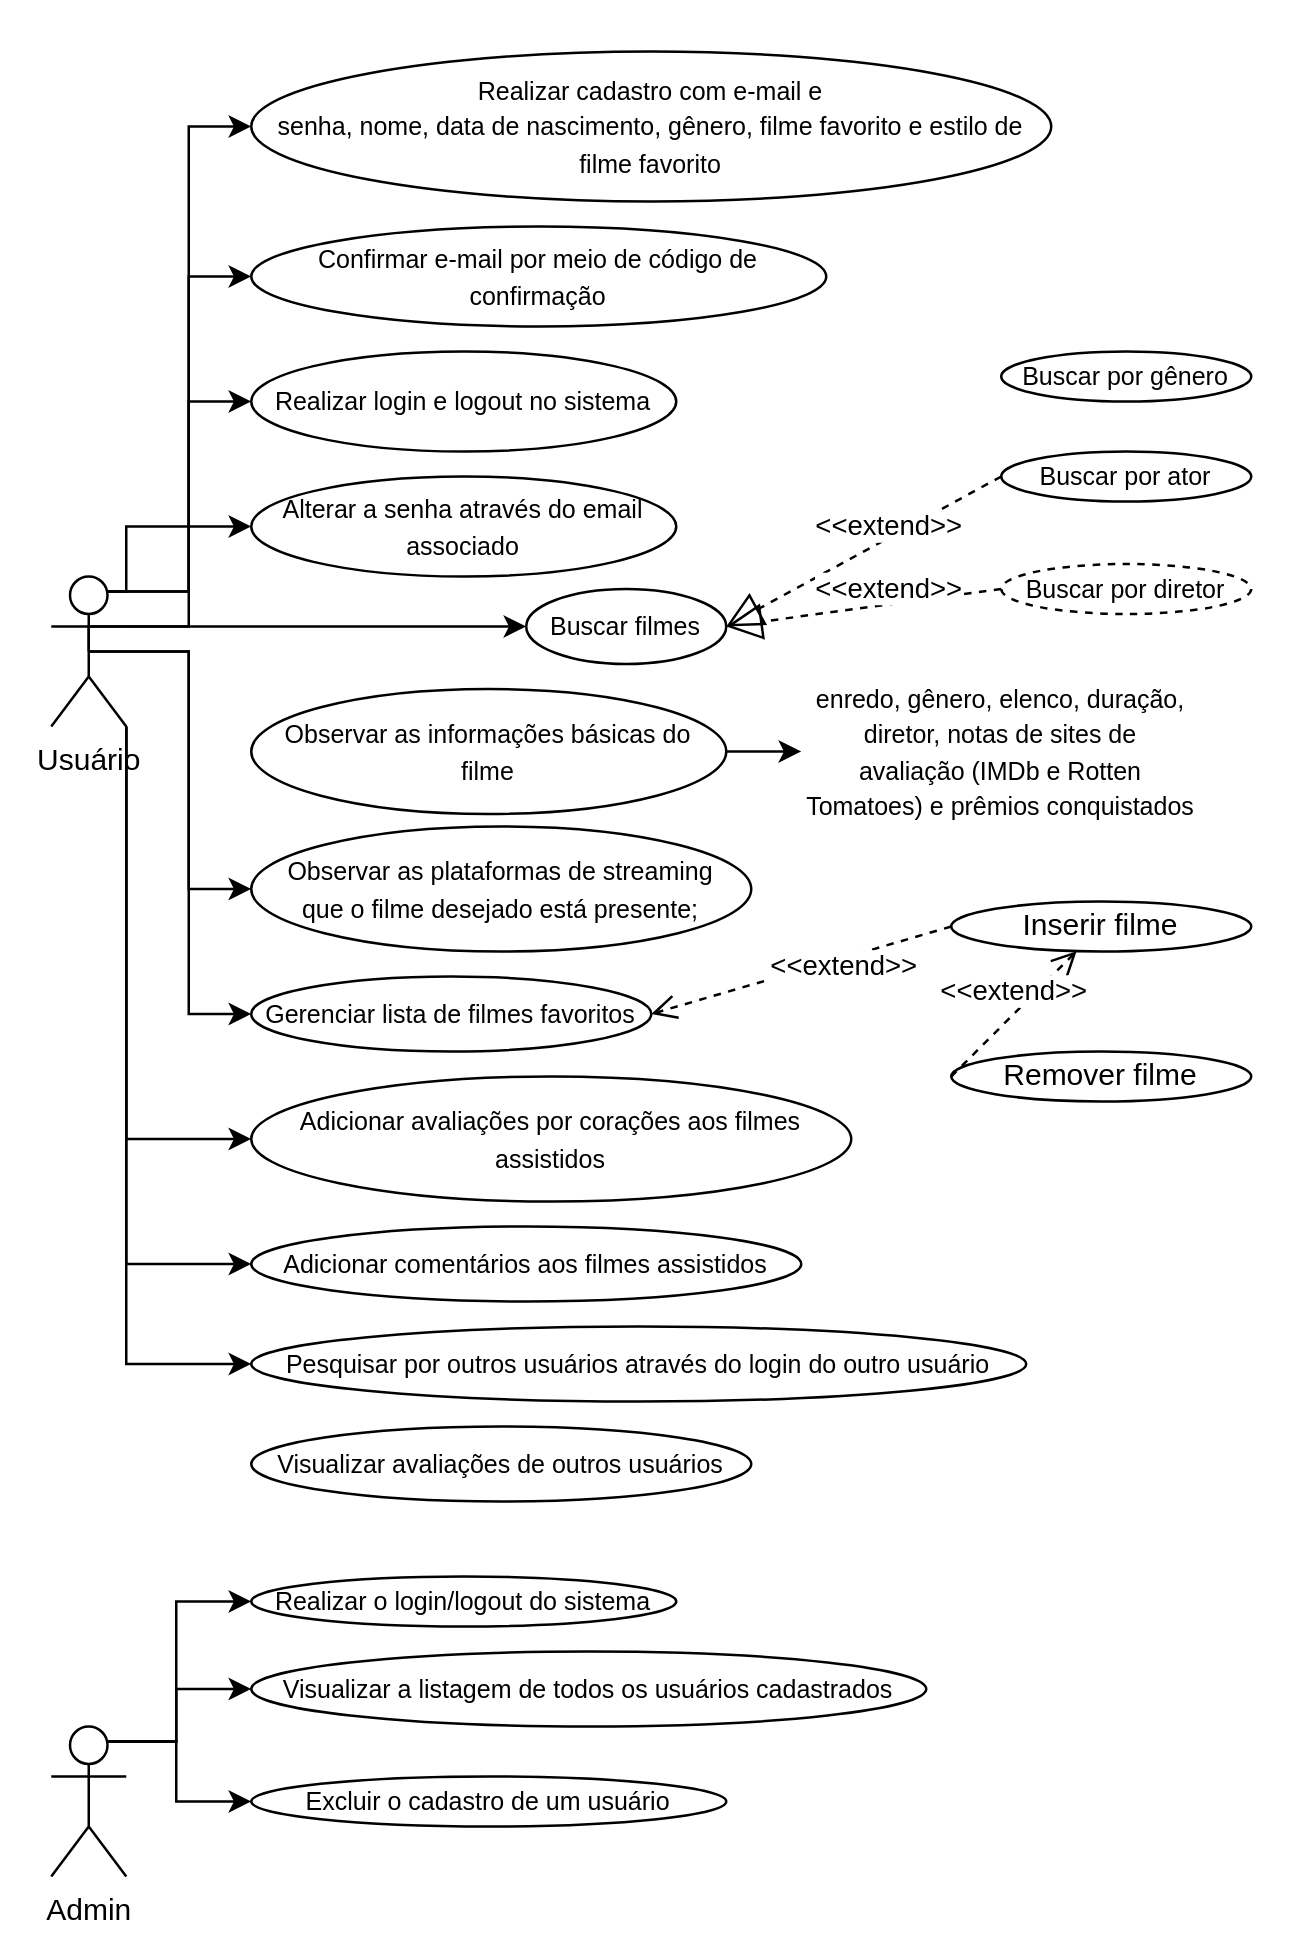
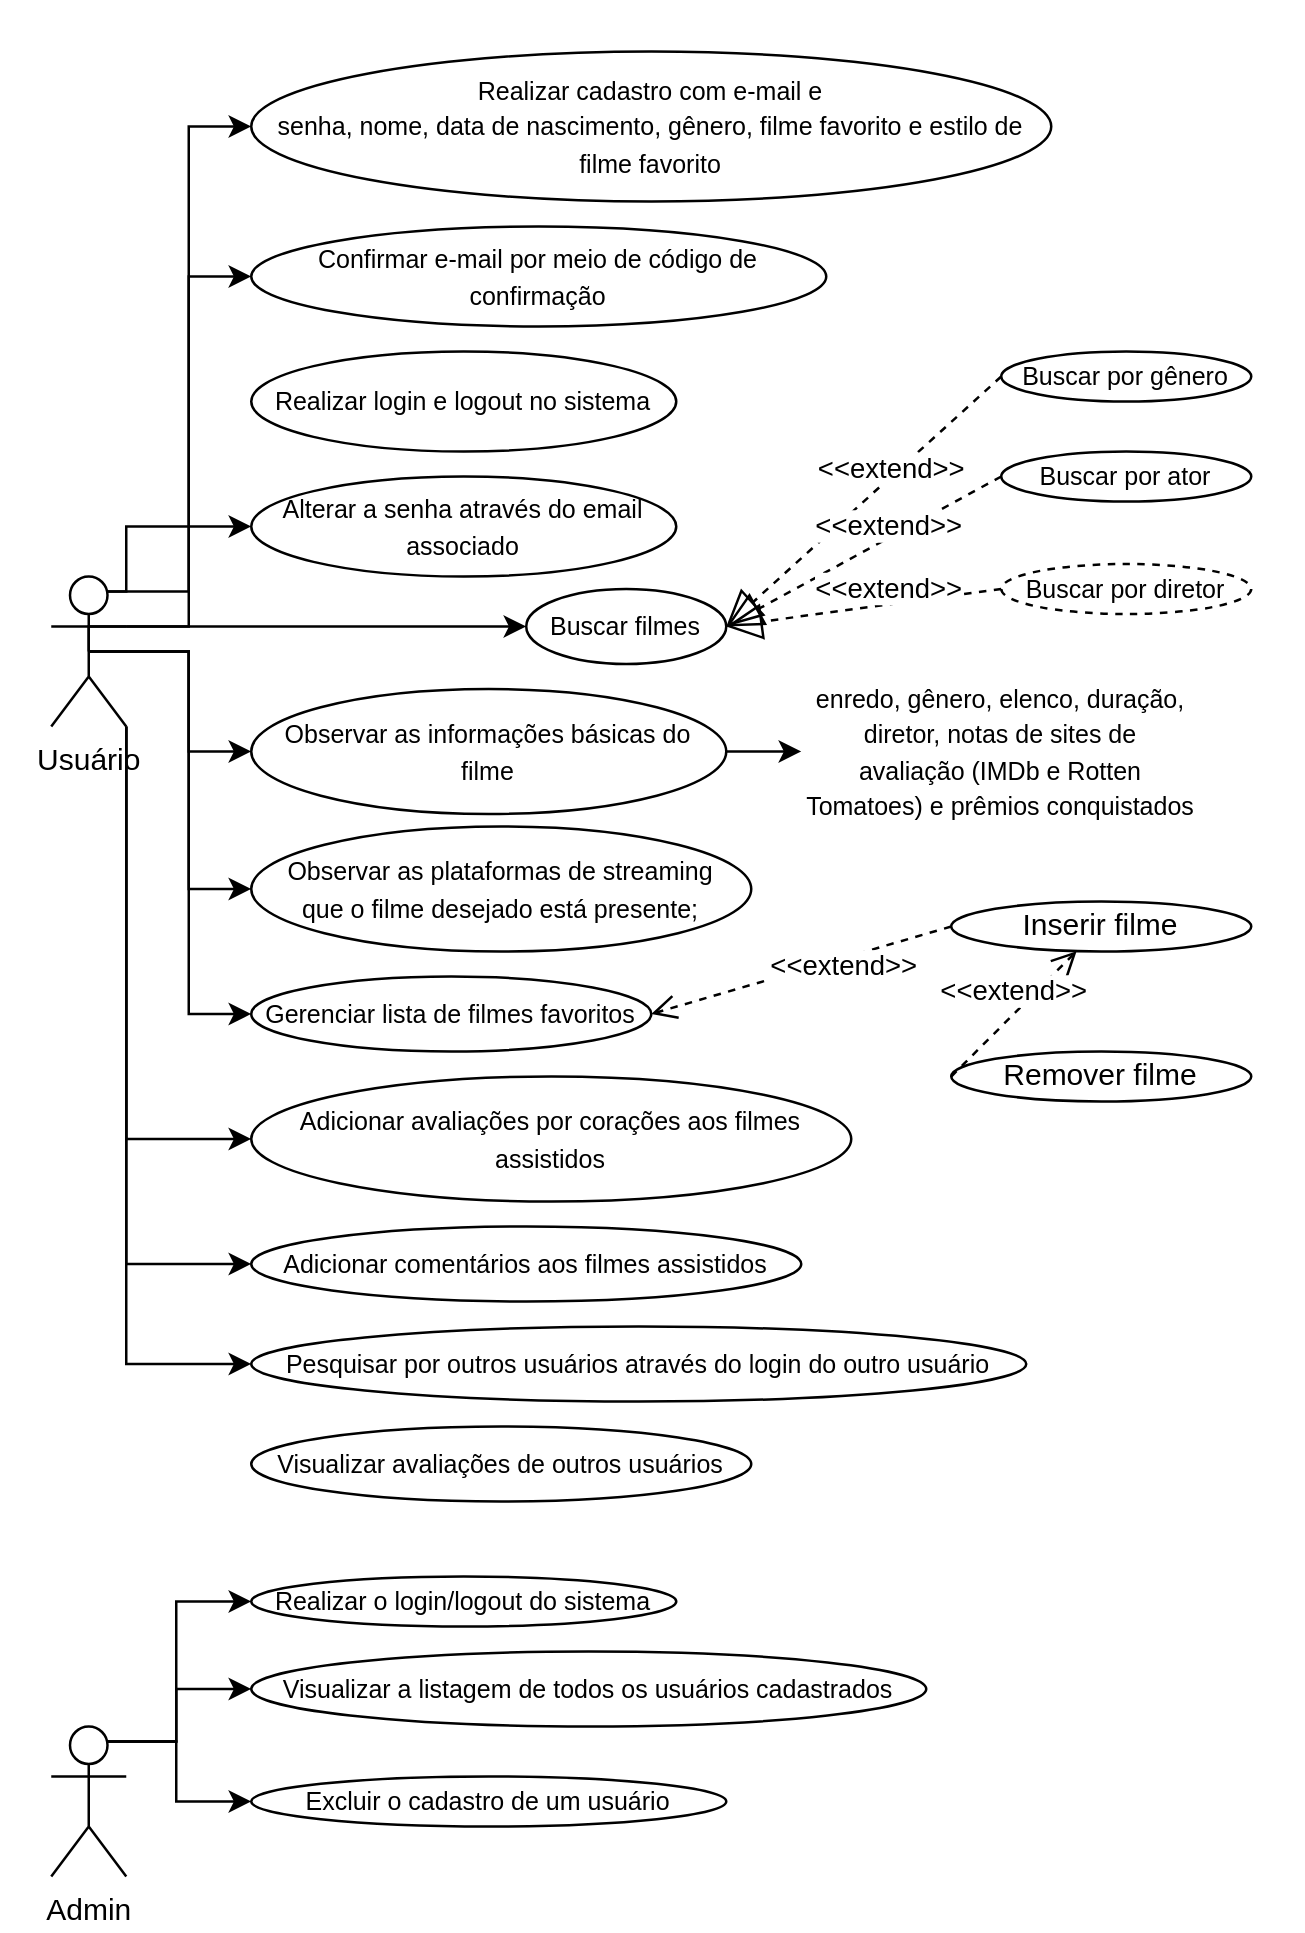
(213, 401) -> none
none -> (958, 415)
none -> (214, 751)
